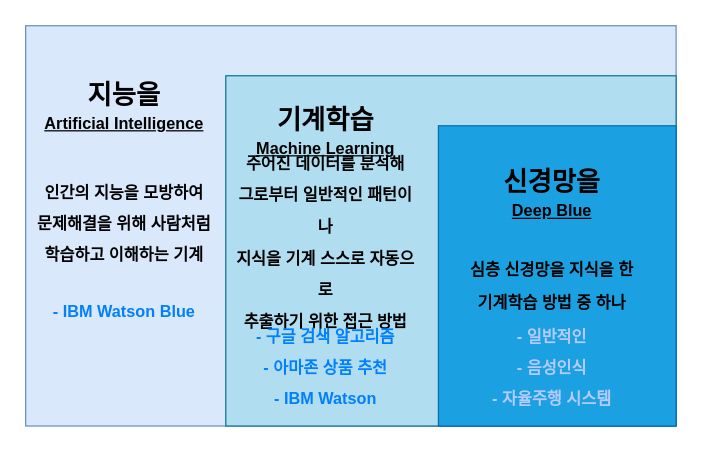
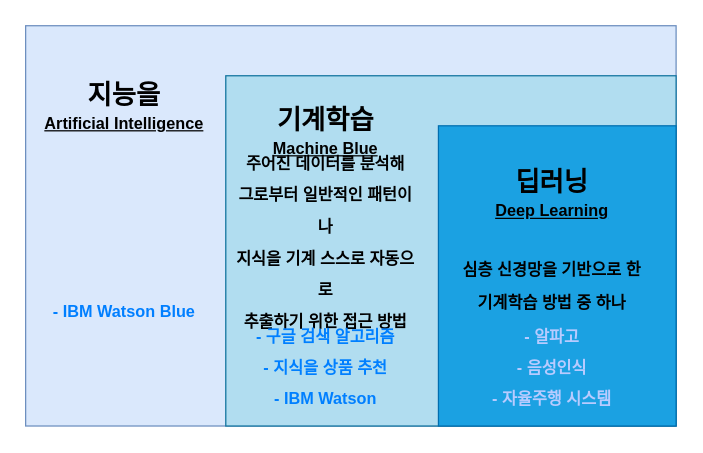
(326, 144) -> (326, 144)
(552, 182) -> (552, 182)
(552, 207) -> (552, 207)
(124, 219) -> none
(552, 282) -> (552, 282)
(326, 363) -> (326, 363)
(552, 363) -> (552, 363)
